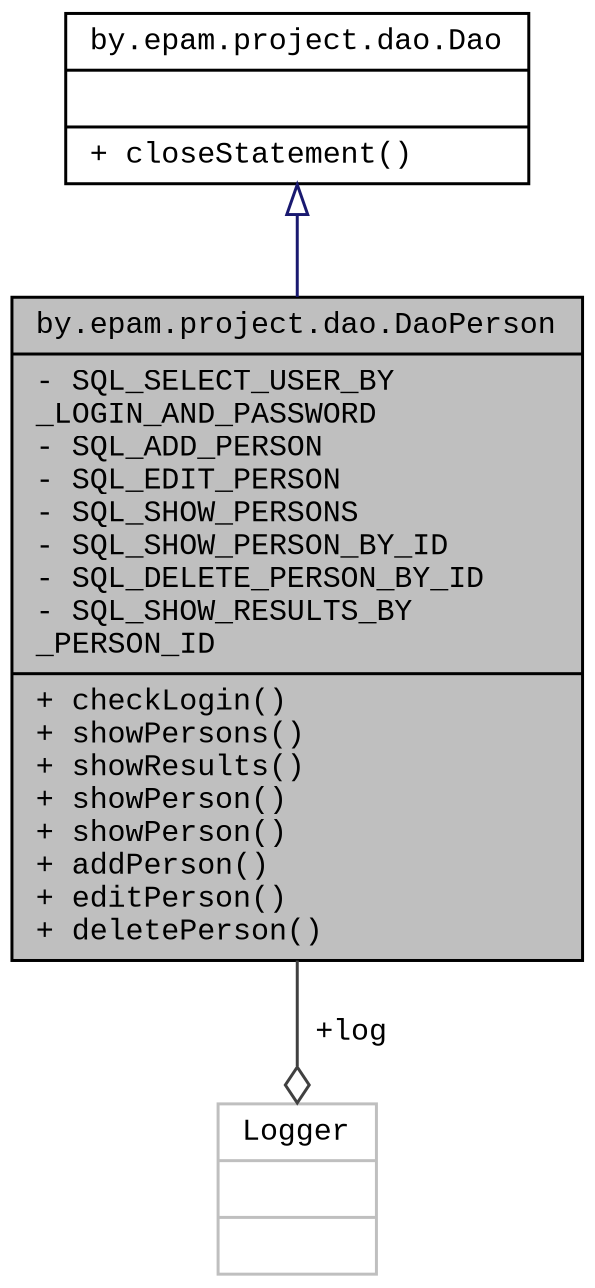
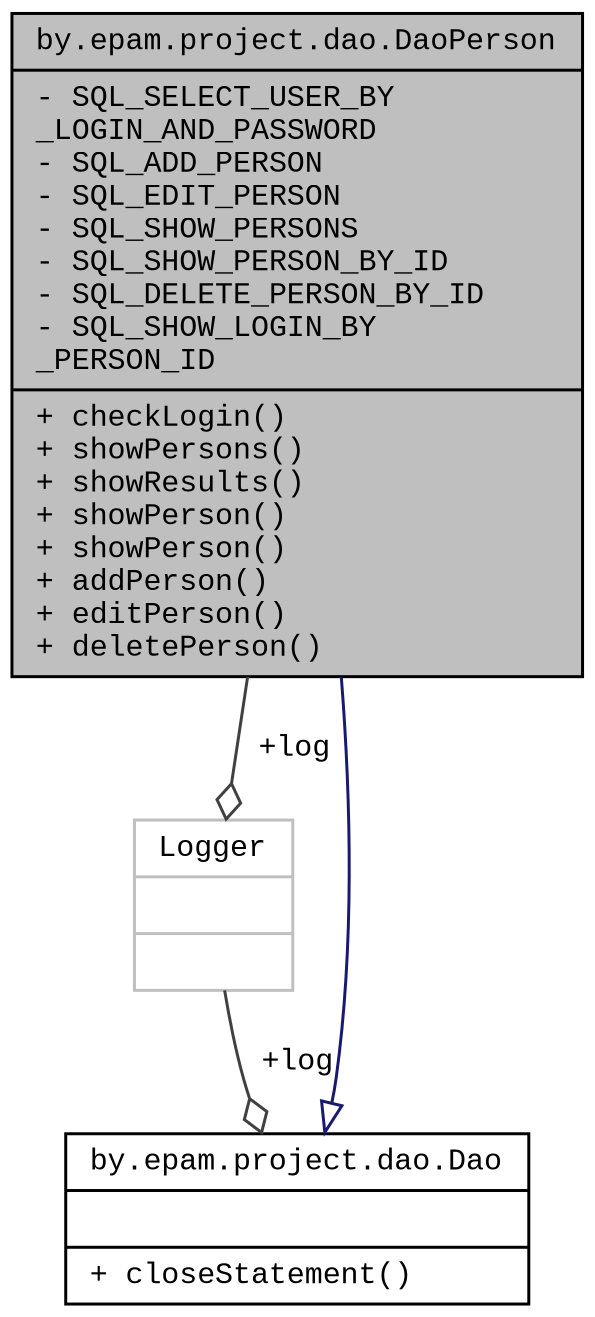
(226, 611) -> (208, 327)
none -> (235, 1045)
